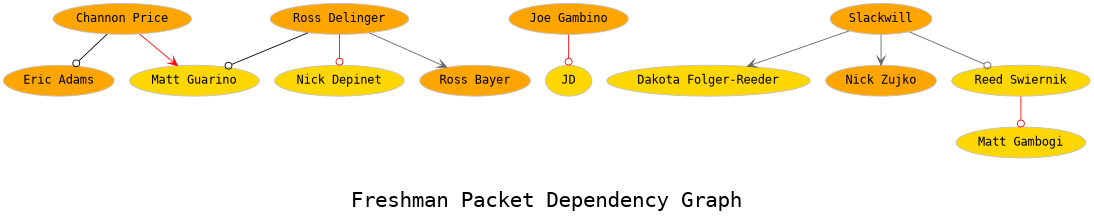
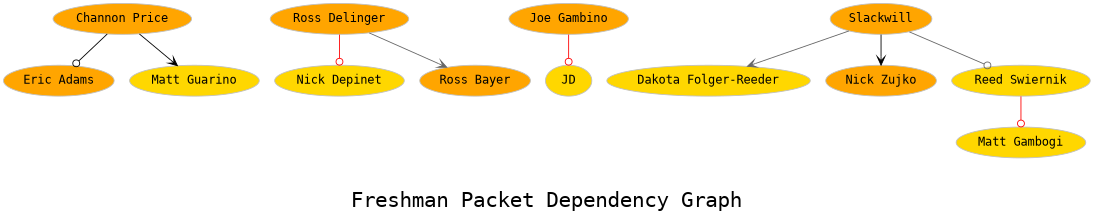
(881, 46) -> (881, 46)
(155, 47) -> (155, 47)
(270, 49) -> none
